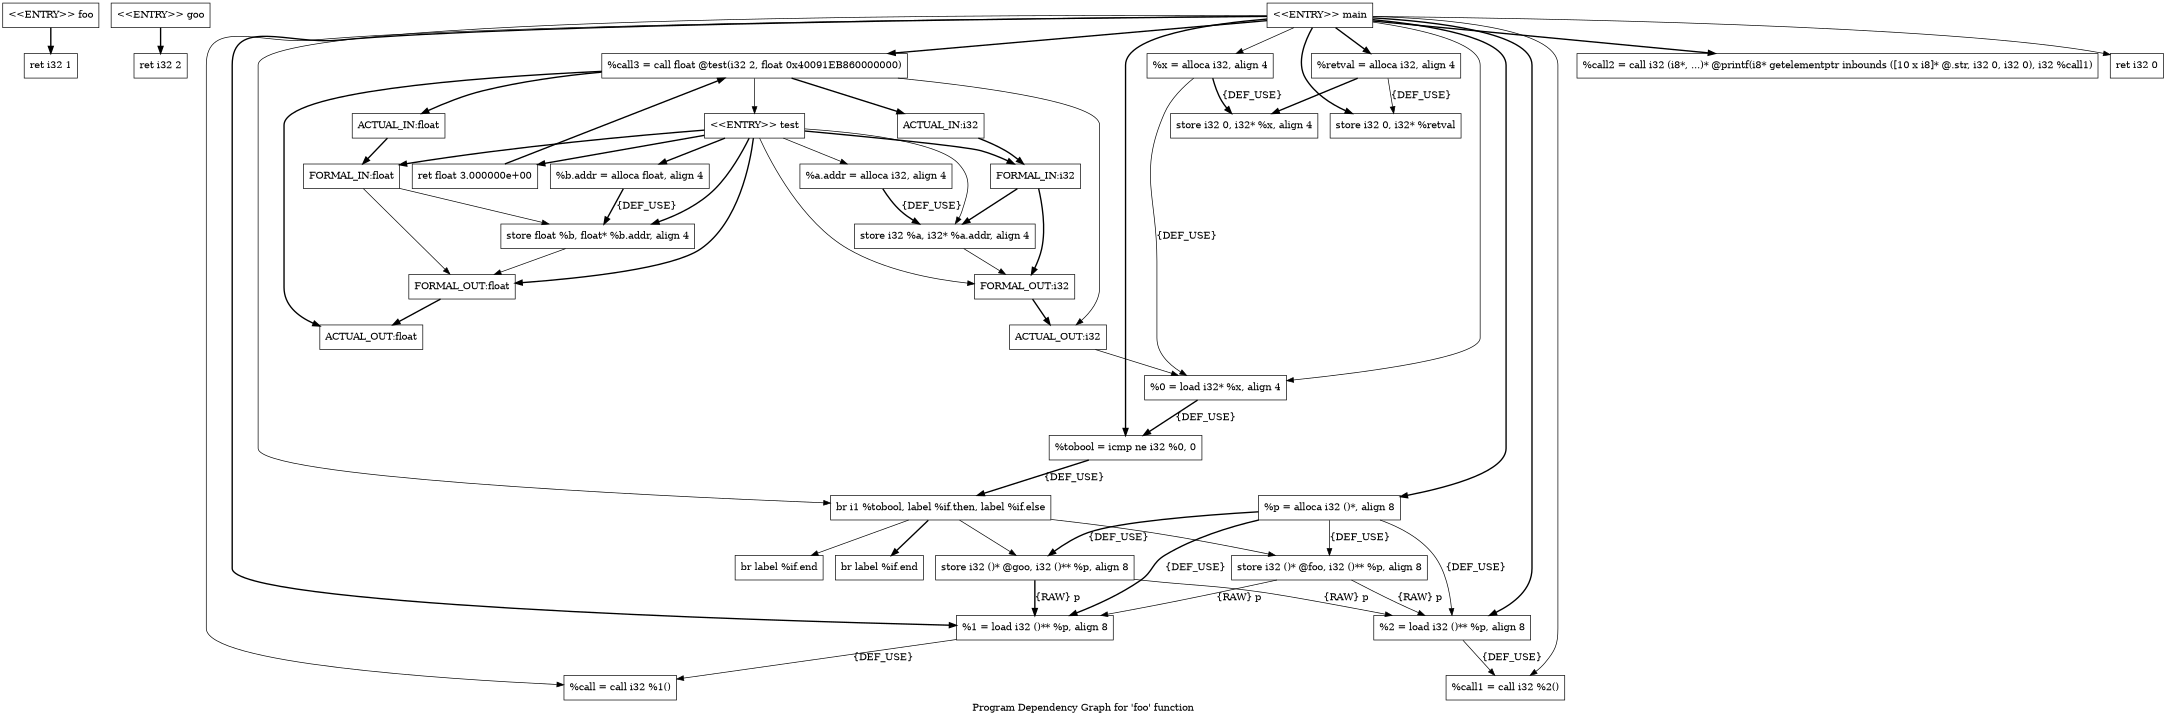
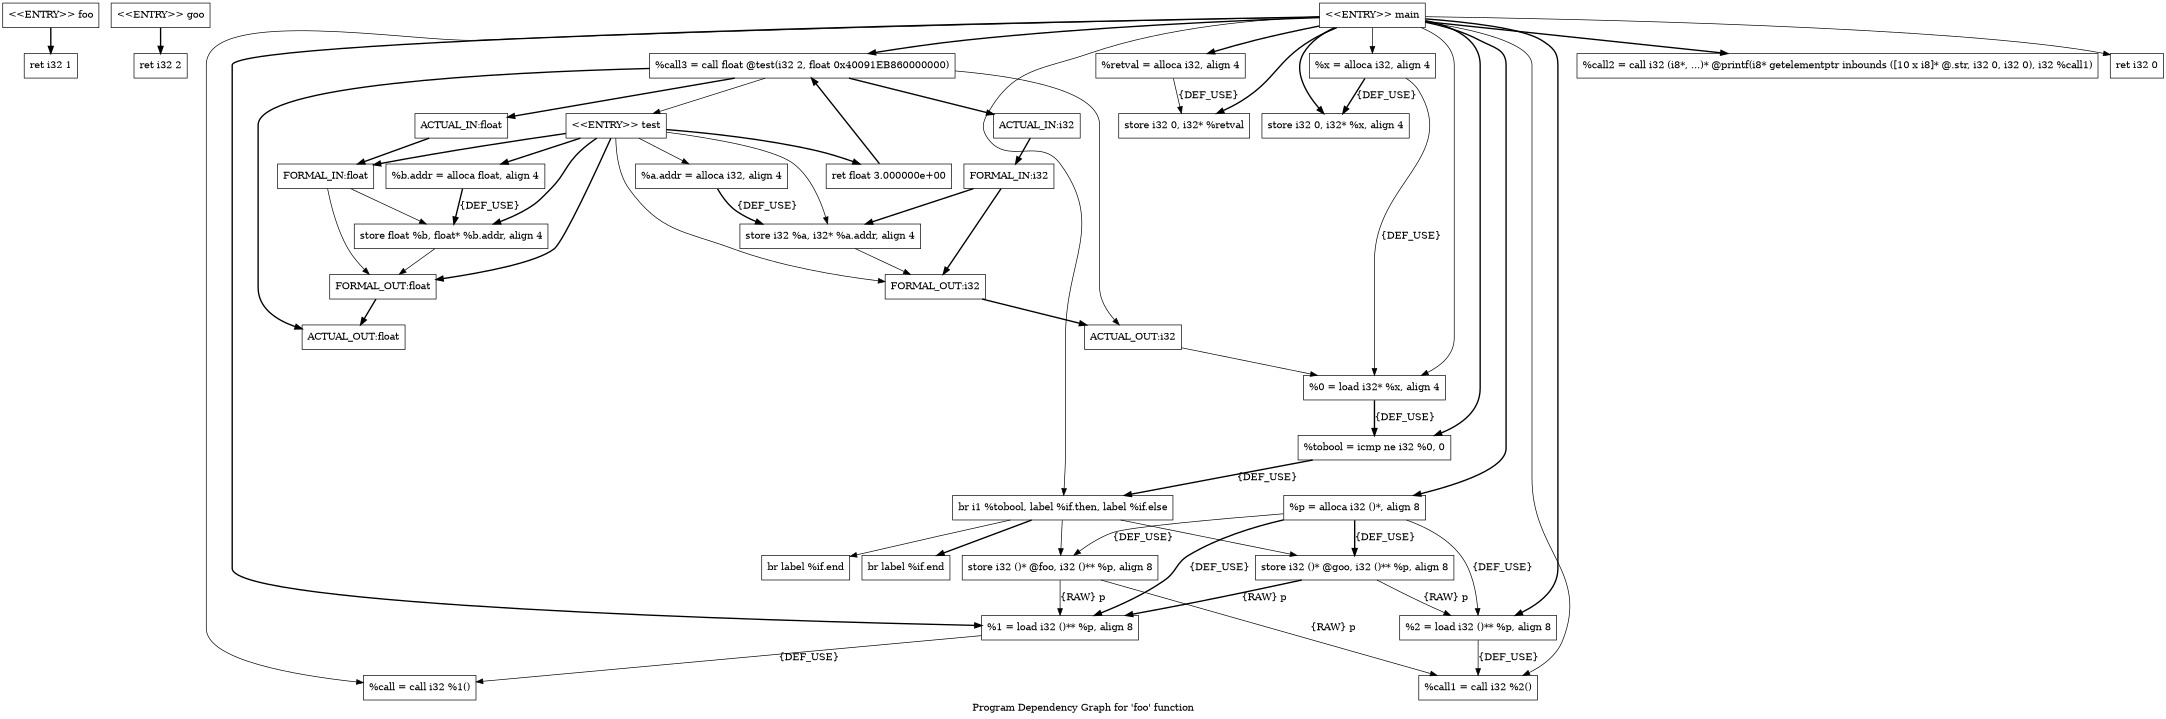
(1314, 96) -> (1300, 63)
(928, 143) -> none
(1385, 597) -> (1266, 627)
